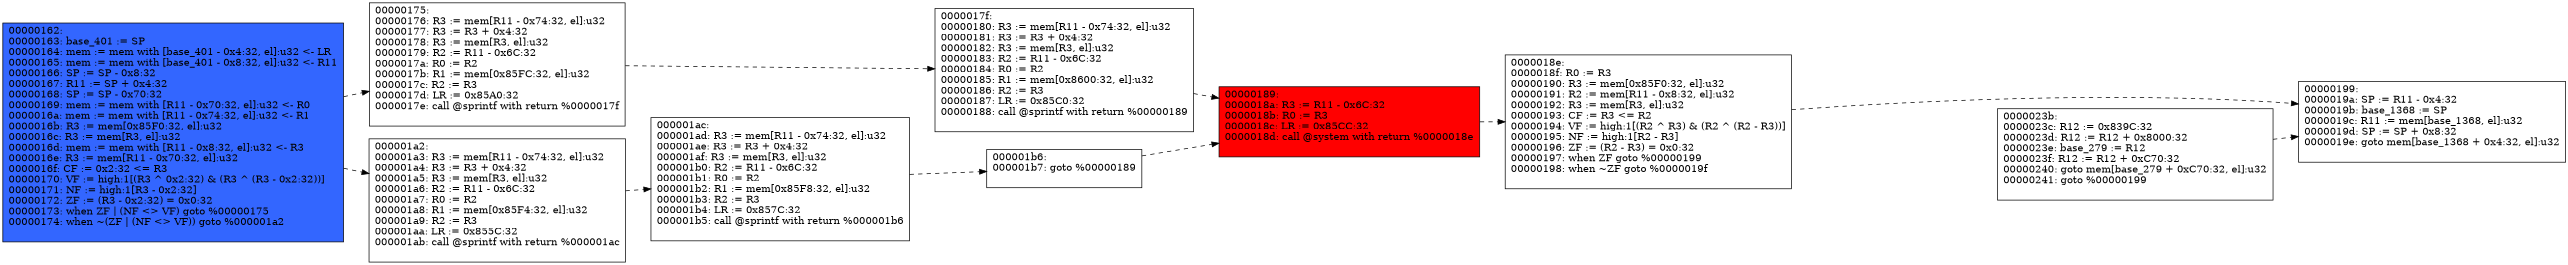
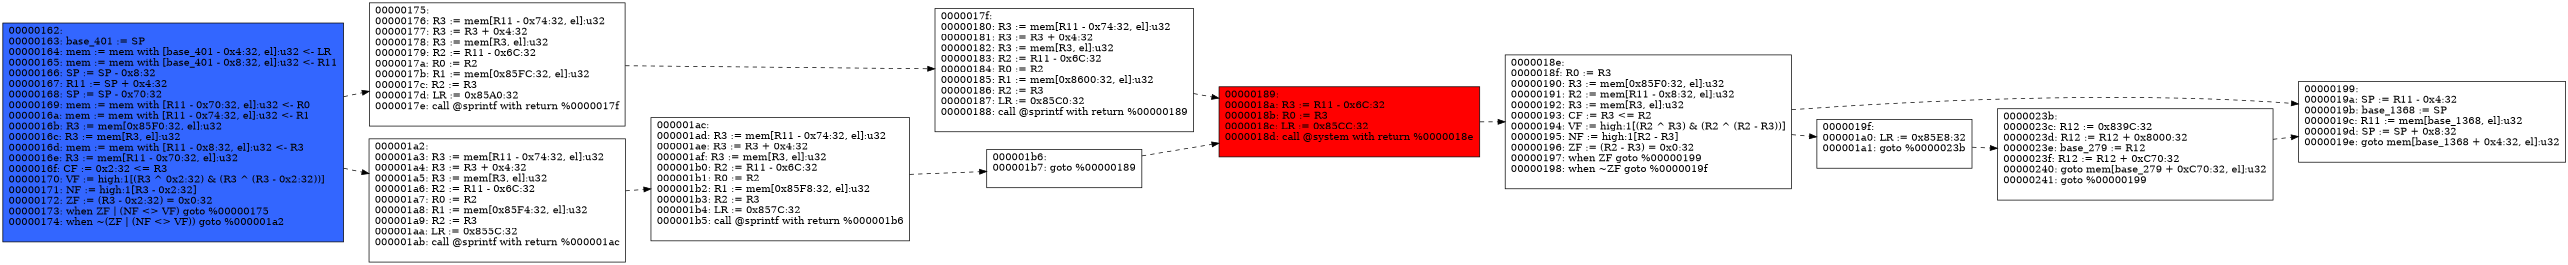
none -> (1894, 144)
